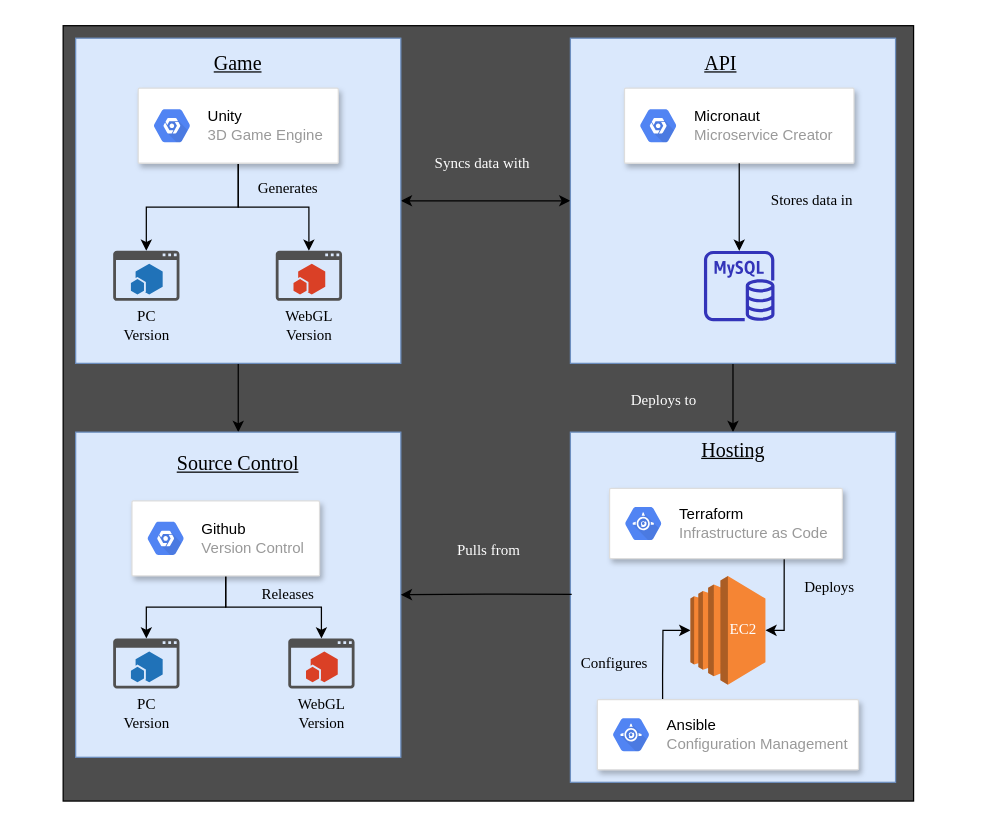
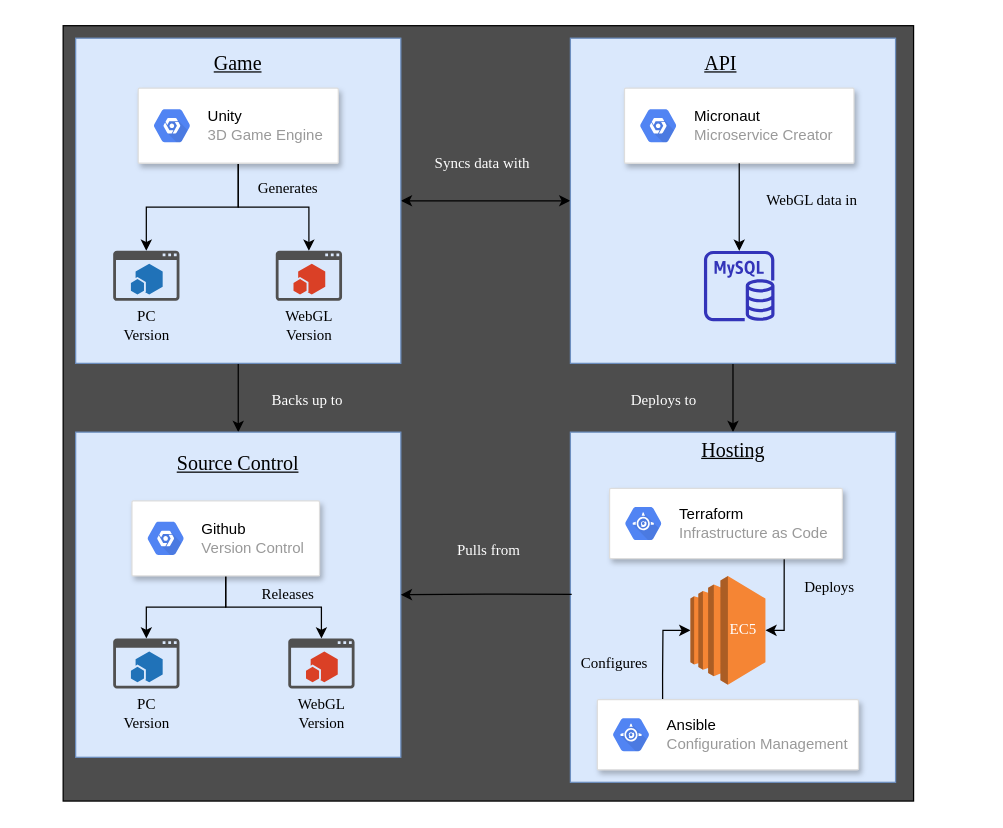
(812, 201) -> (812, 201)
none -> (307, 401)
(743, 629) -> (743, 629)
